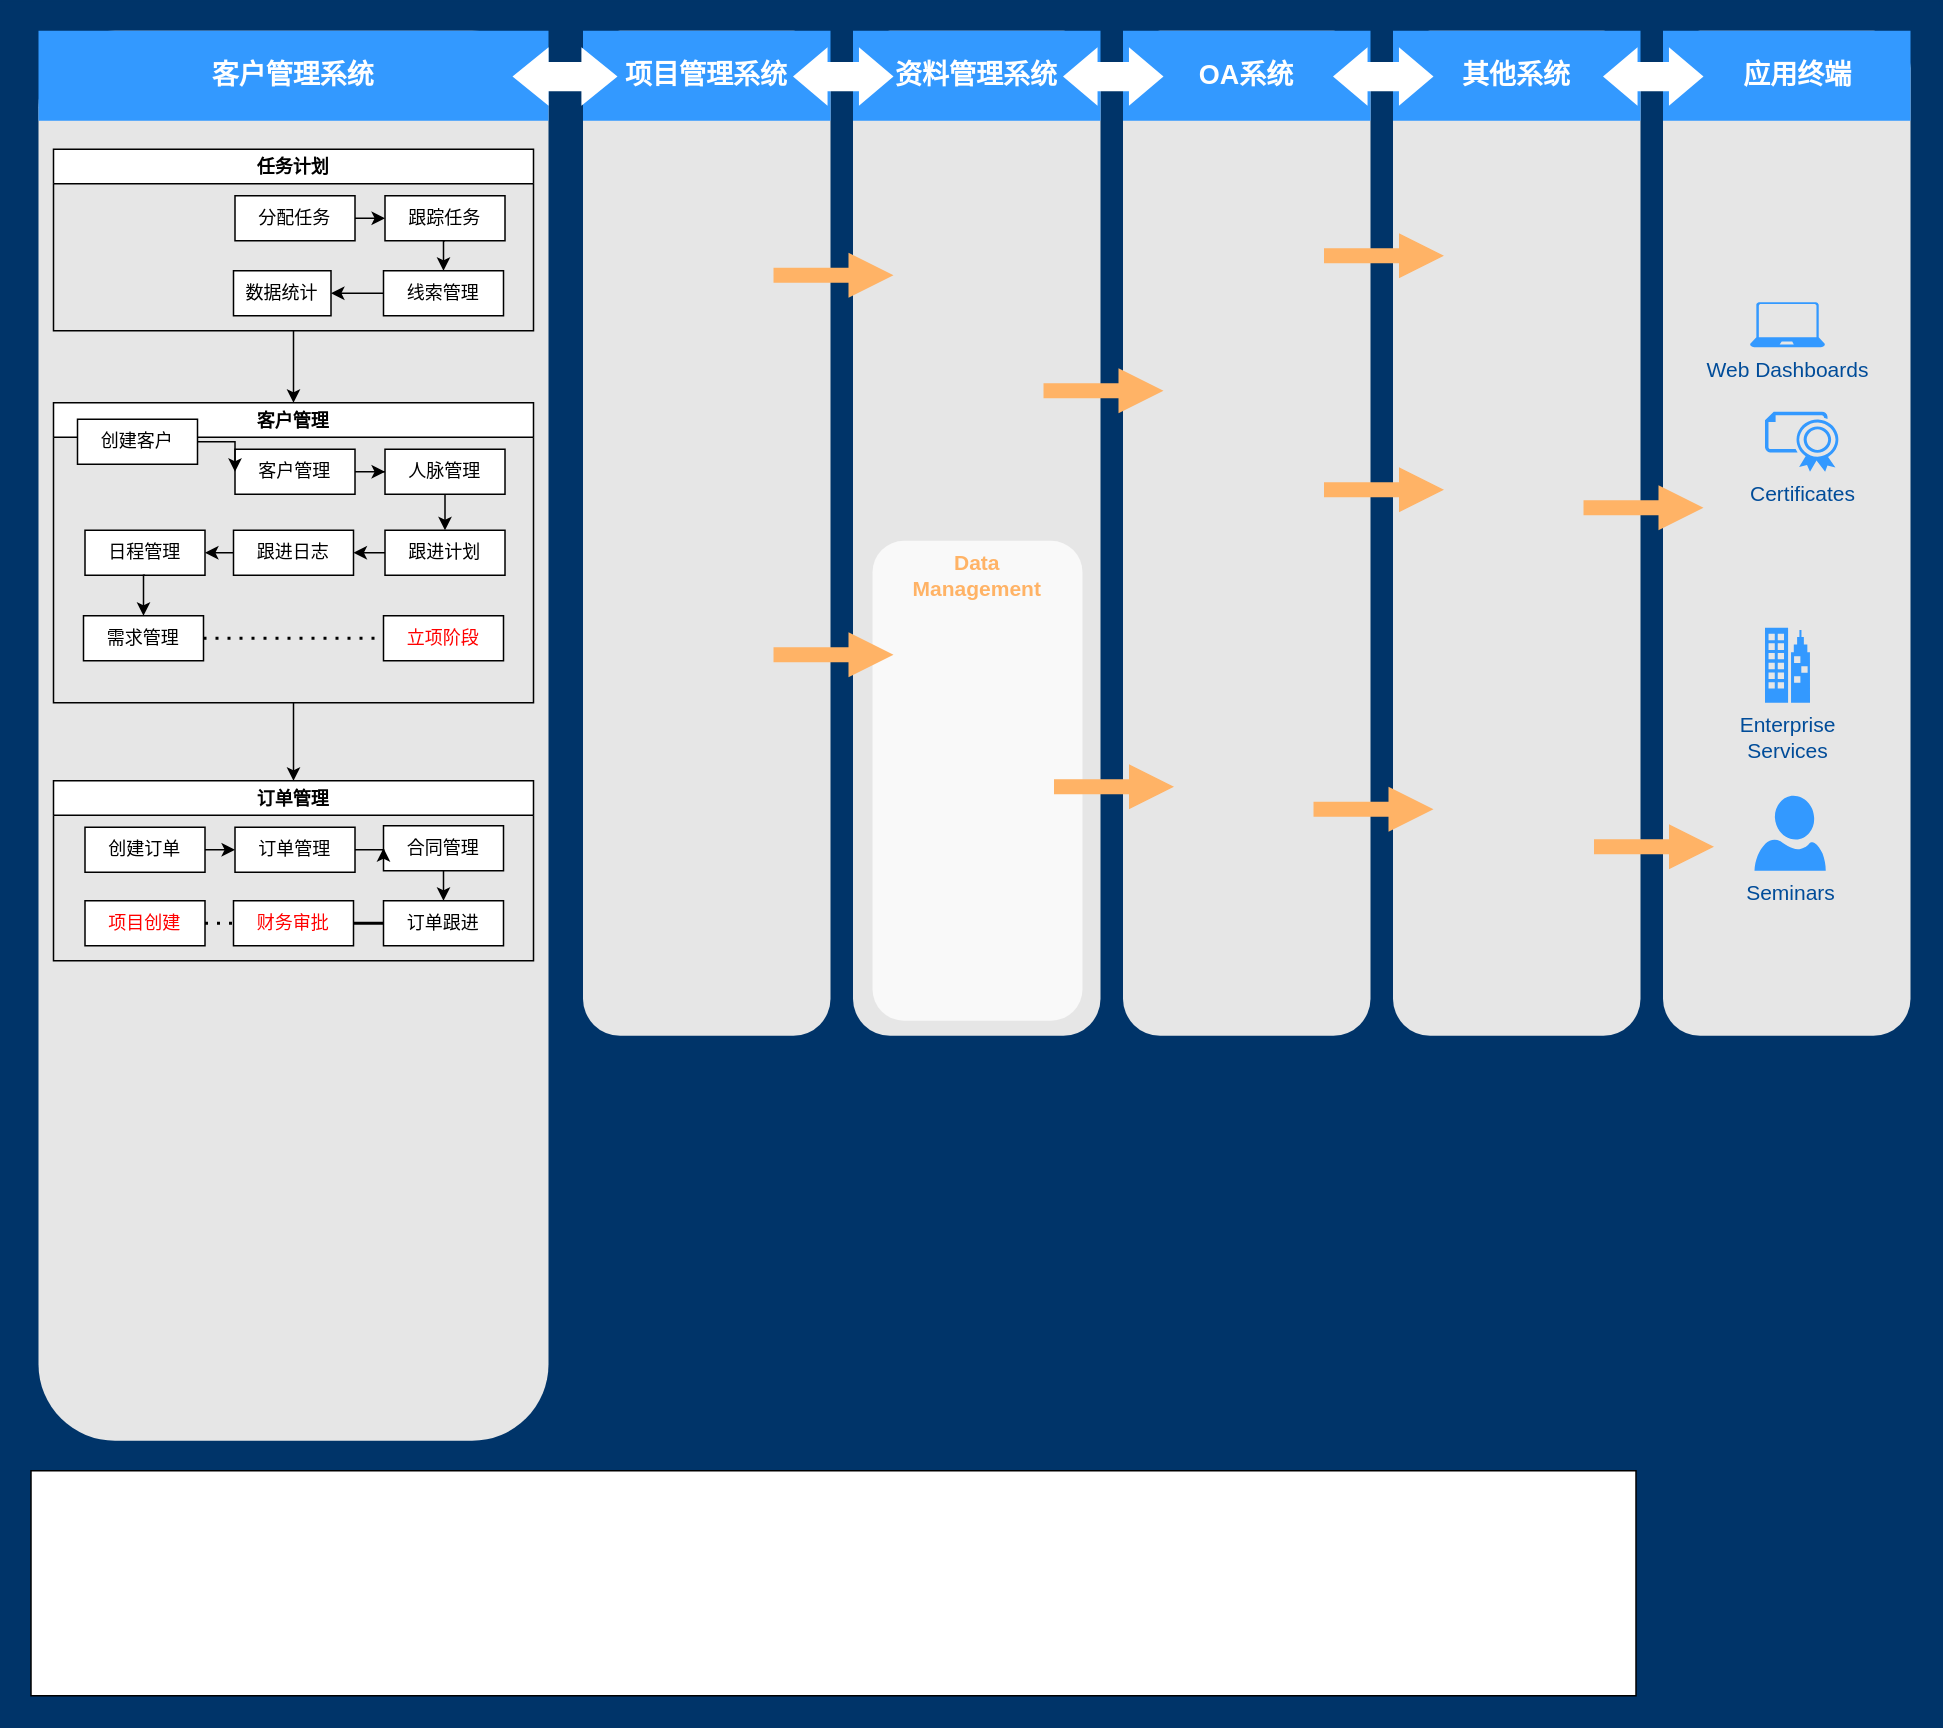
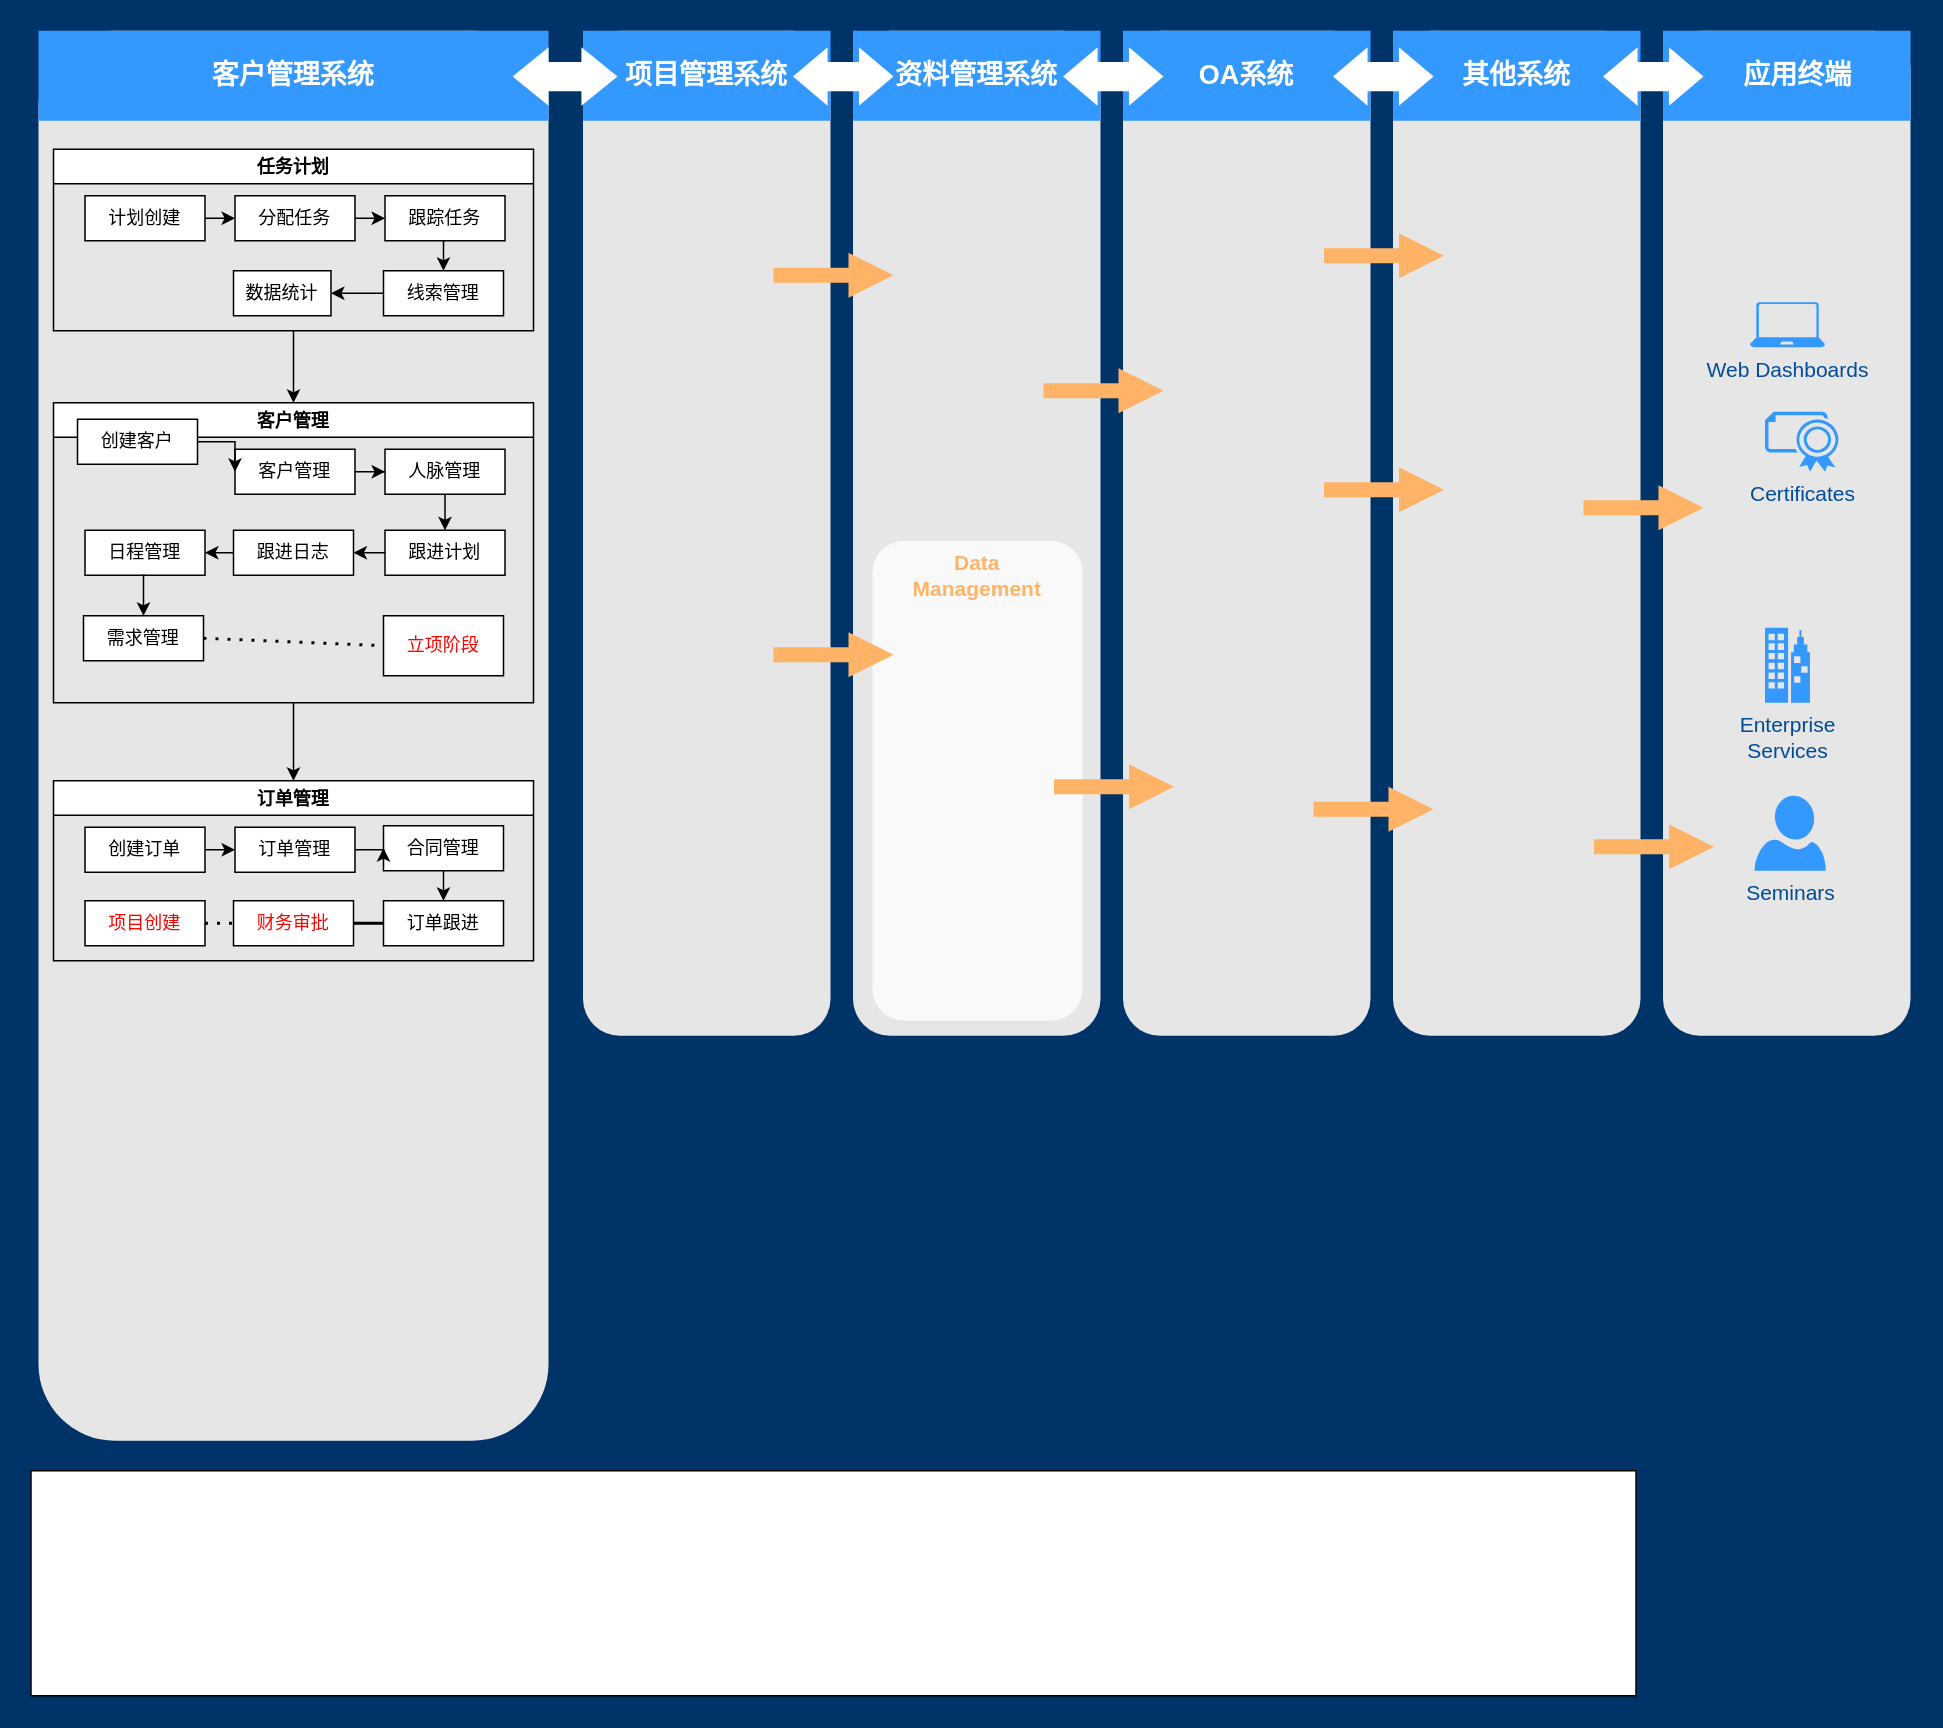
none -> (145, 218)
none -> (215, 218)
(443, 638) -> (443, 646)
